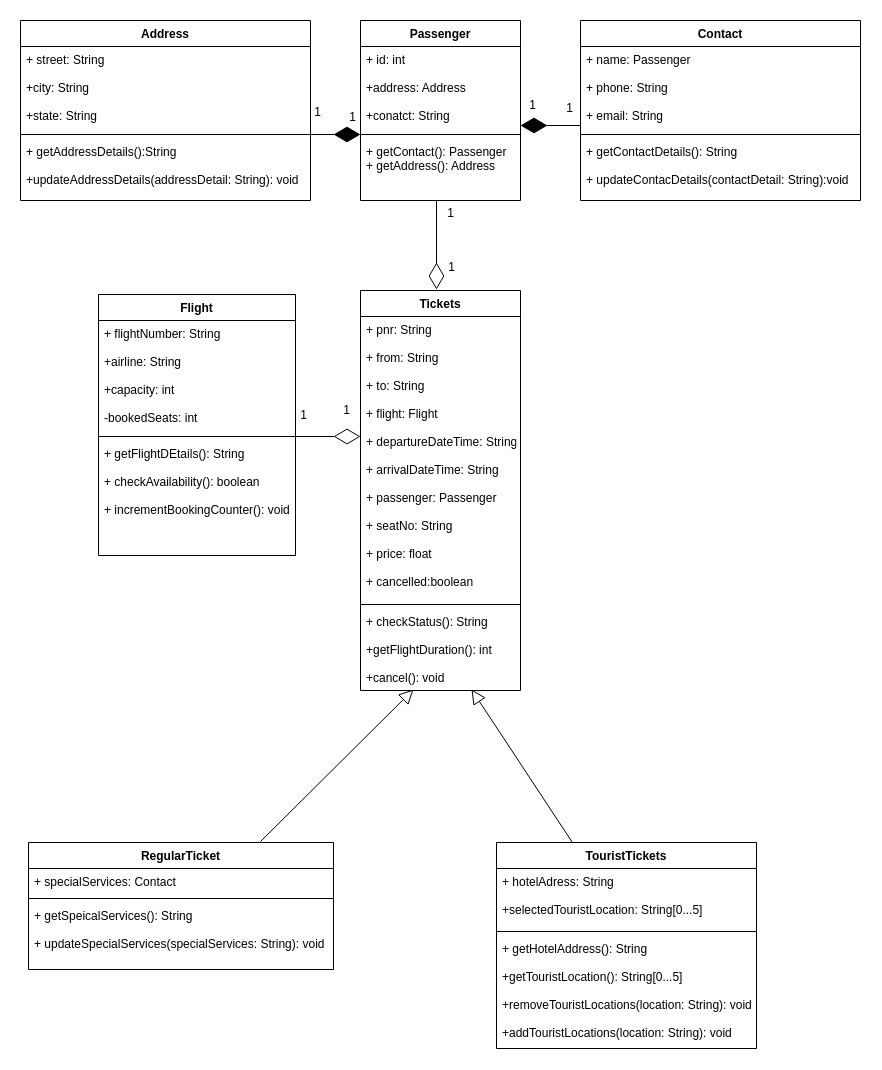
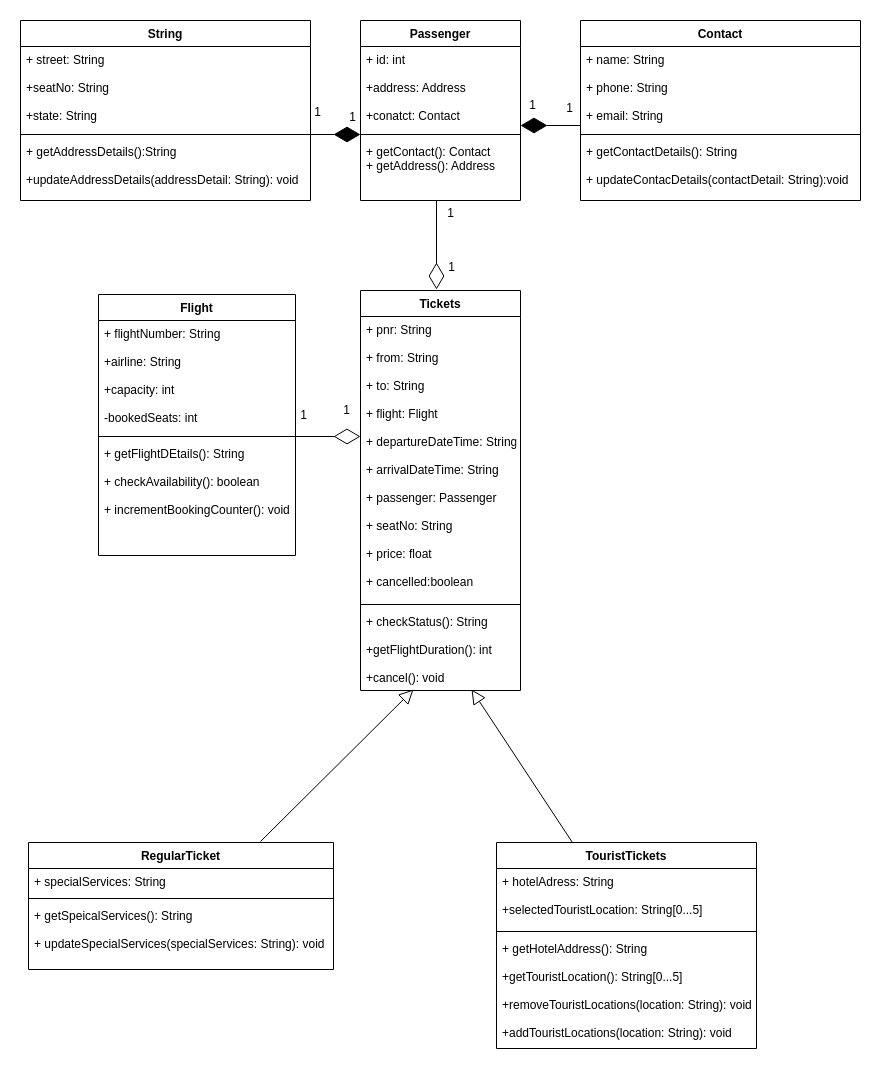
(165, 34) -> (165, 34)
(74, 60) -> (74, 60)
(388, 60) -> (388, 60)
(638, 60) -> (627, 60)
(445, 152) -> (439, 152)
(112, 882) -> (107, 882)
